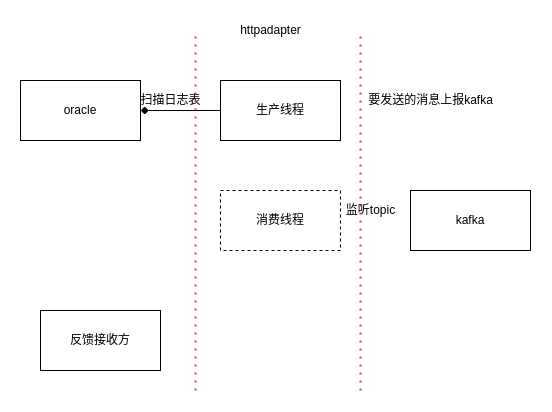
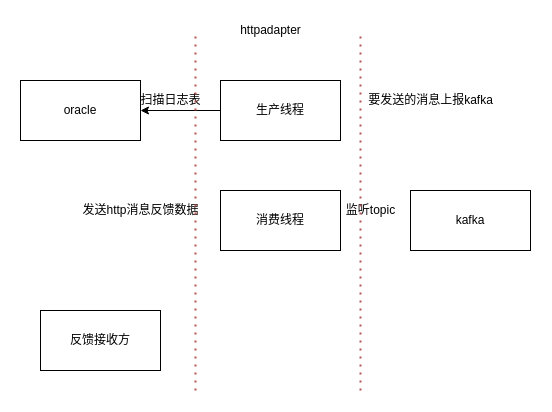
(149, 111) -> (148, 111)
none -> (141, 211)
(281, 221) -> (281, 221)
